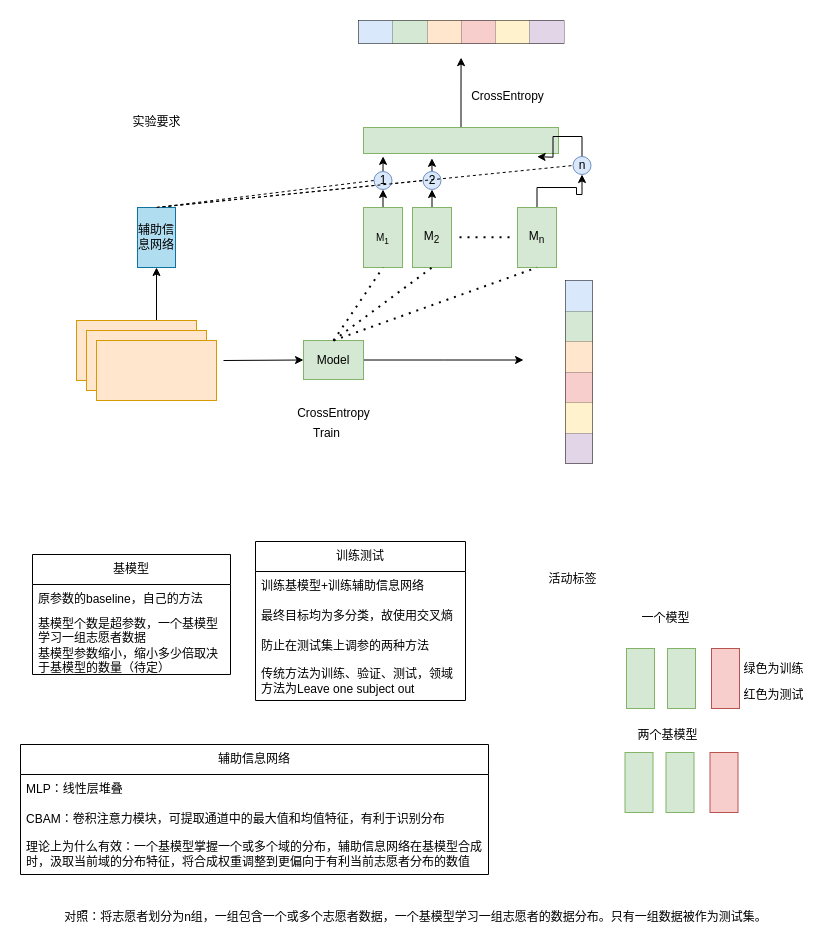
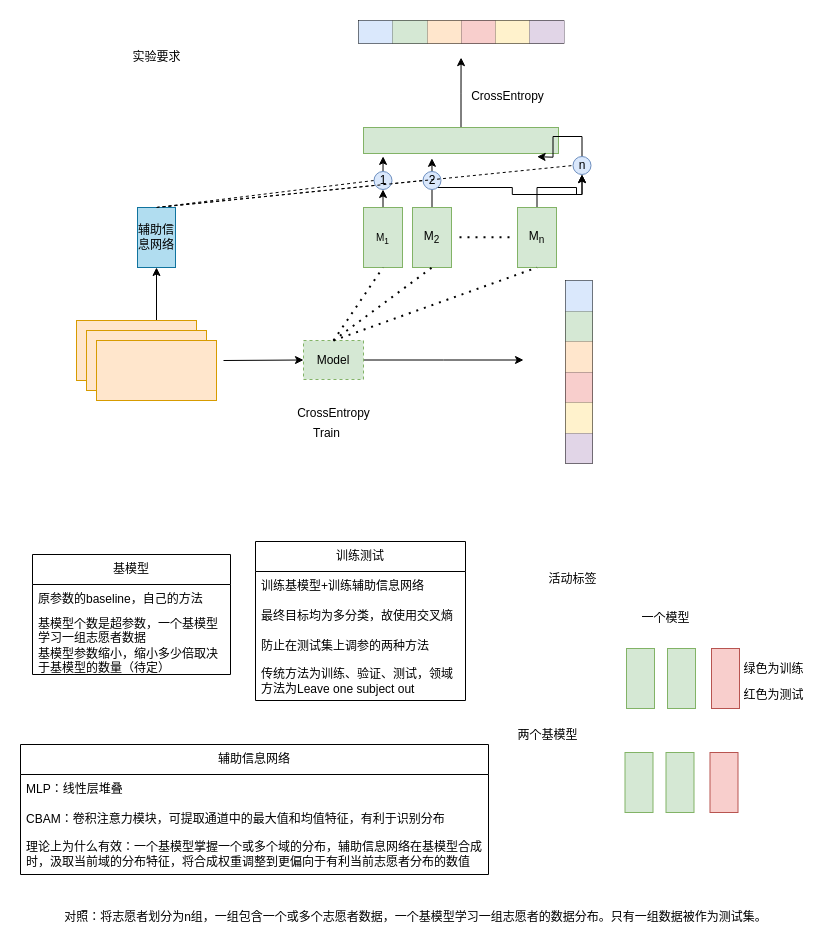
(157, 123) -> (157, 58)
(432, 198) -> (508, 188)
(334, 360) -> (334, 360)
(668, 736) -> (548, 736)
